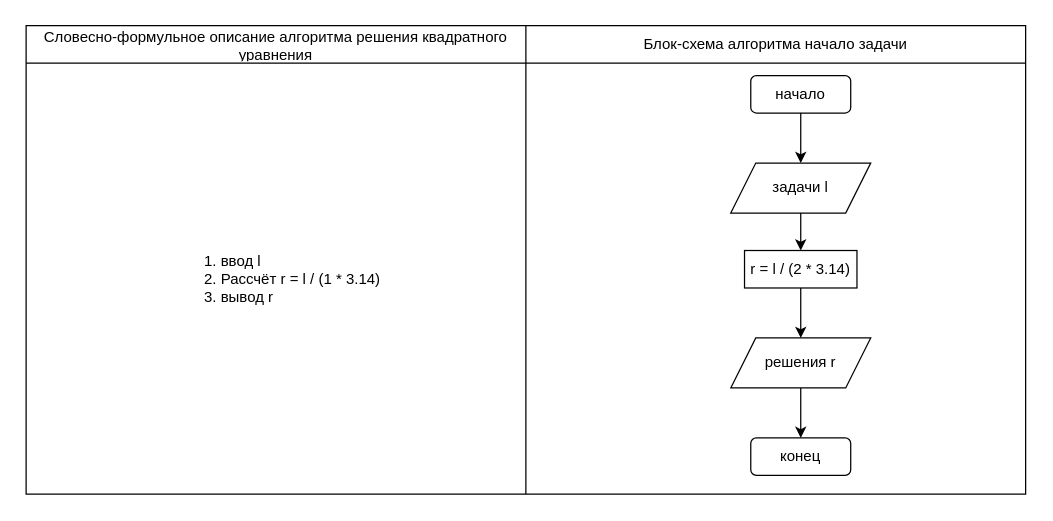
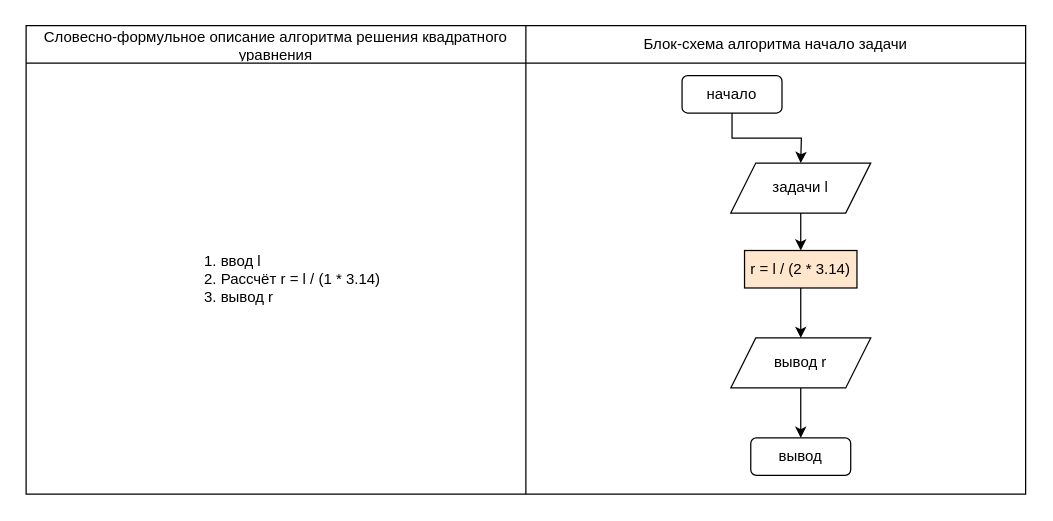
(801, 94) -> (732, 94)
(801, 269) -> (801, 269)
(801, 363) -> (801, 363)
(801, 457) -> (801, 457)
